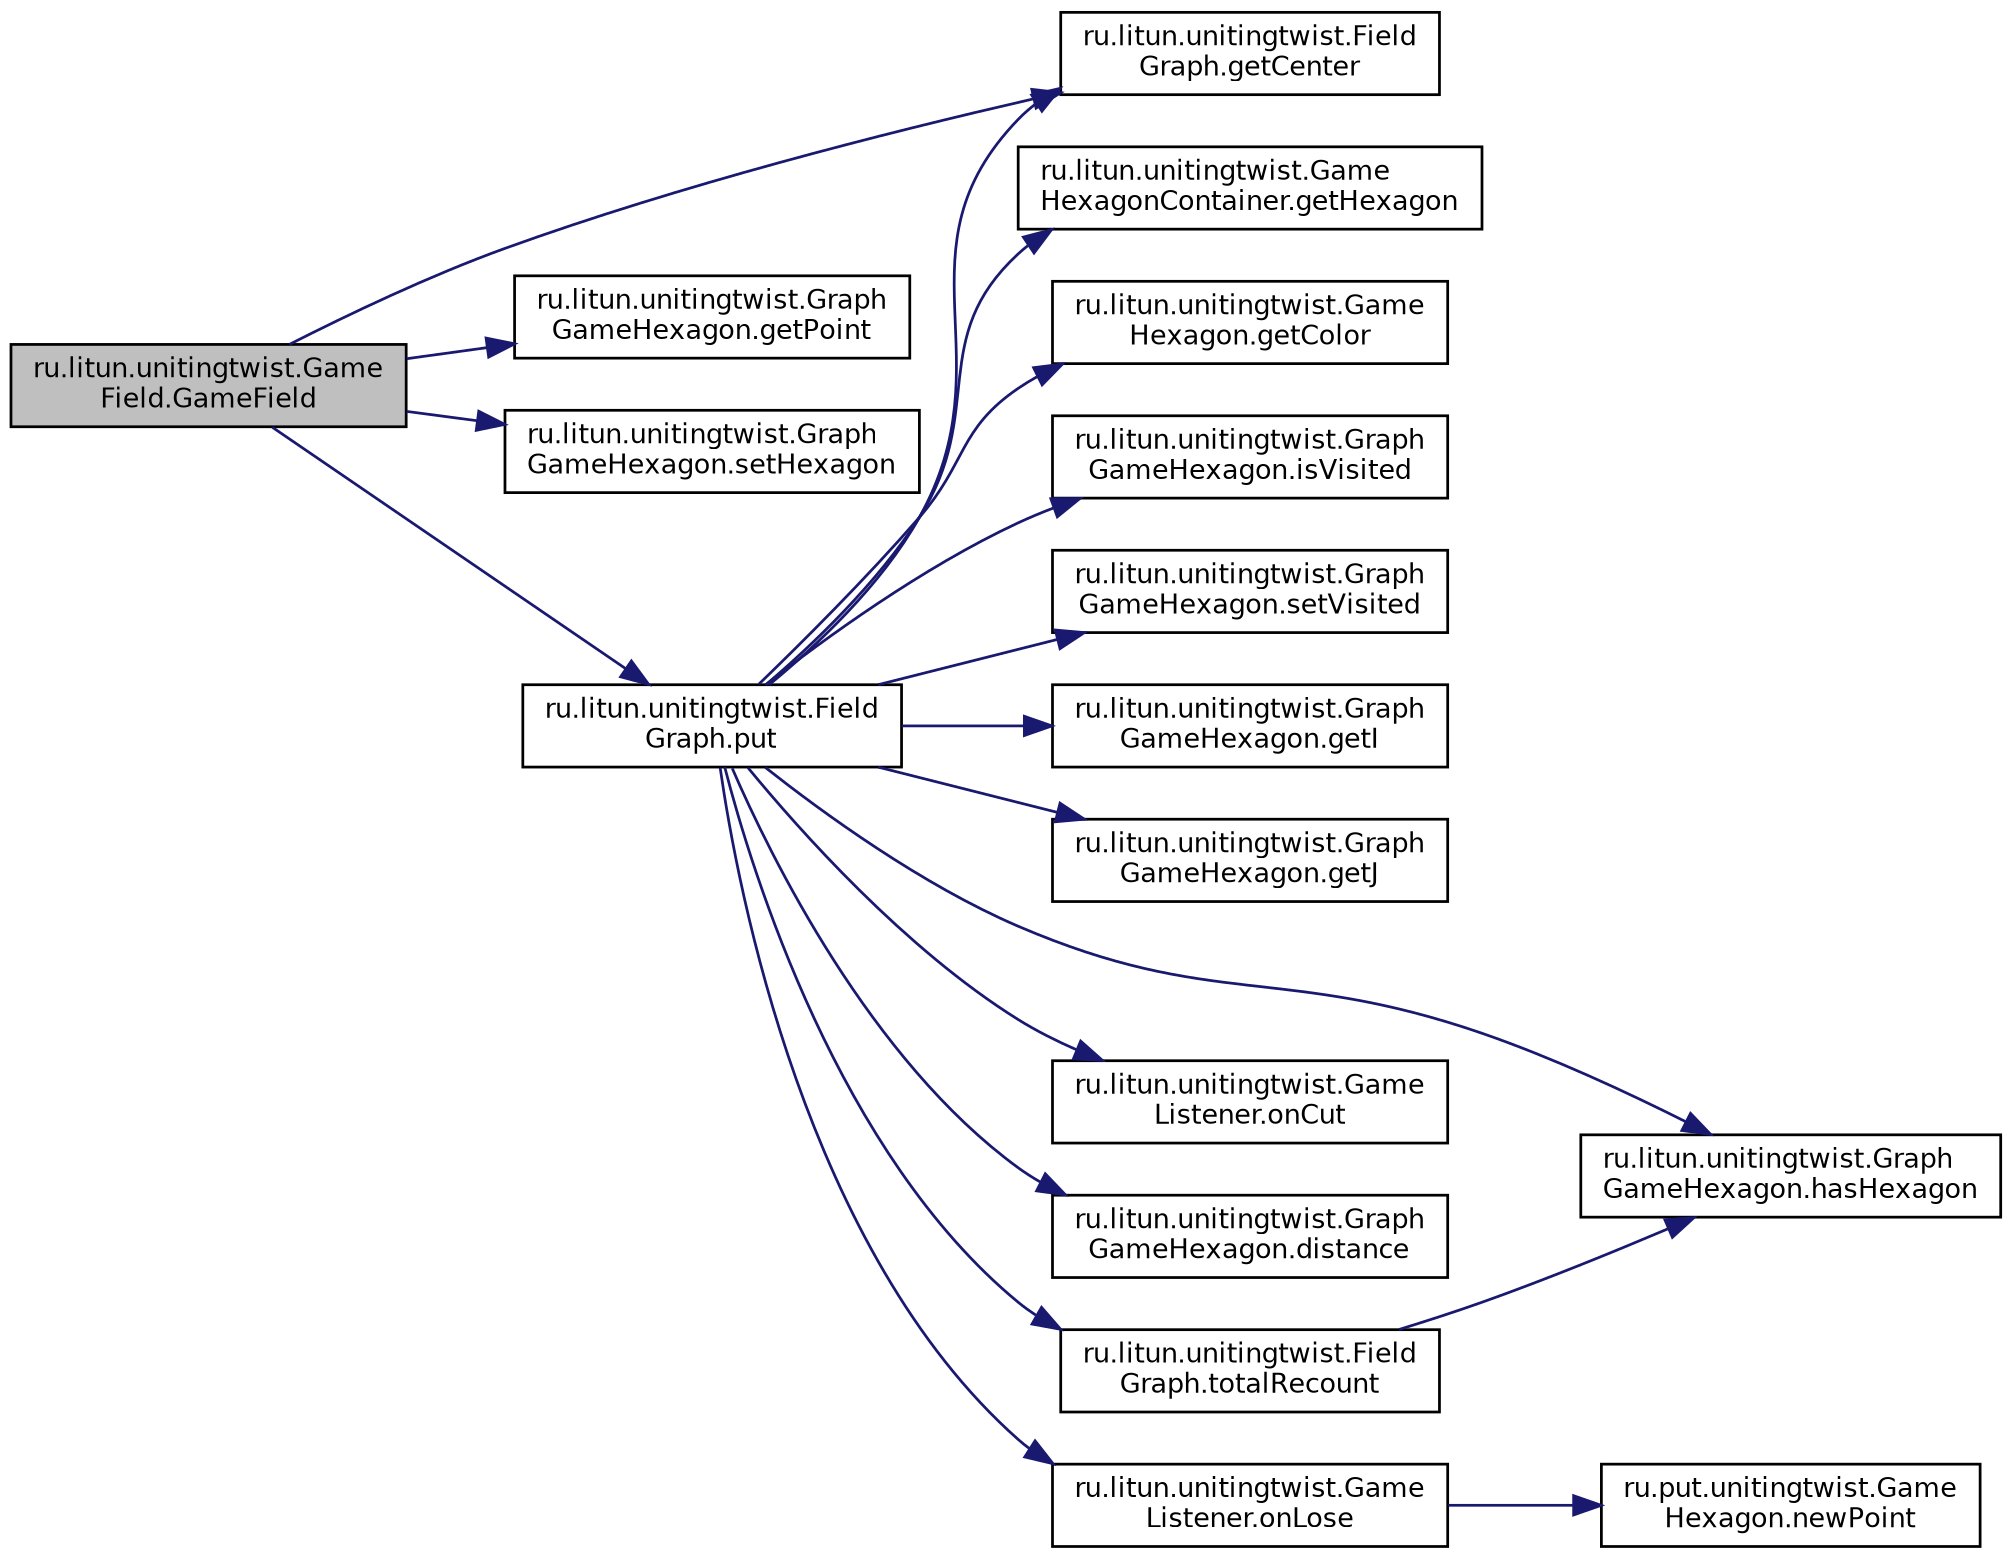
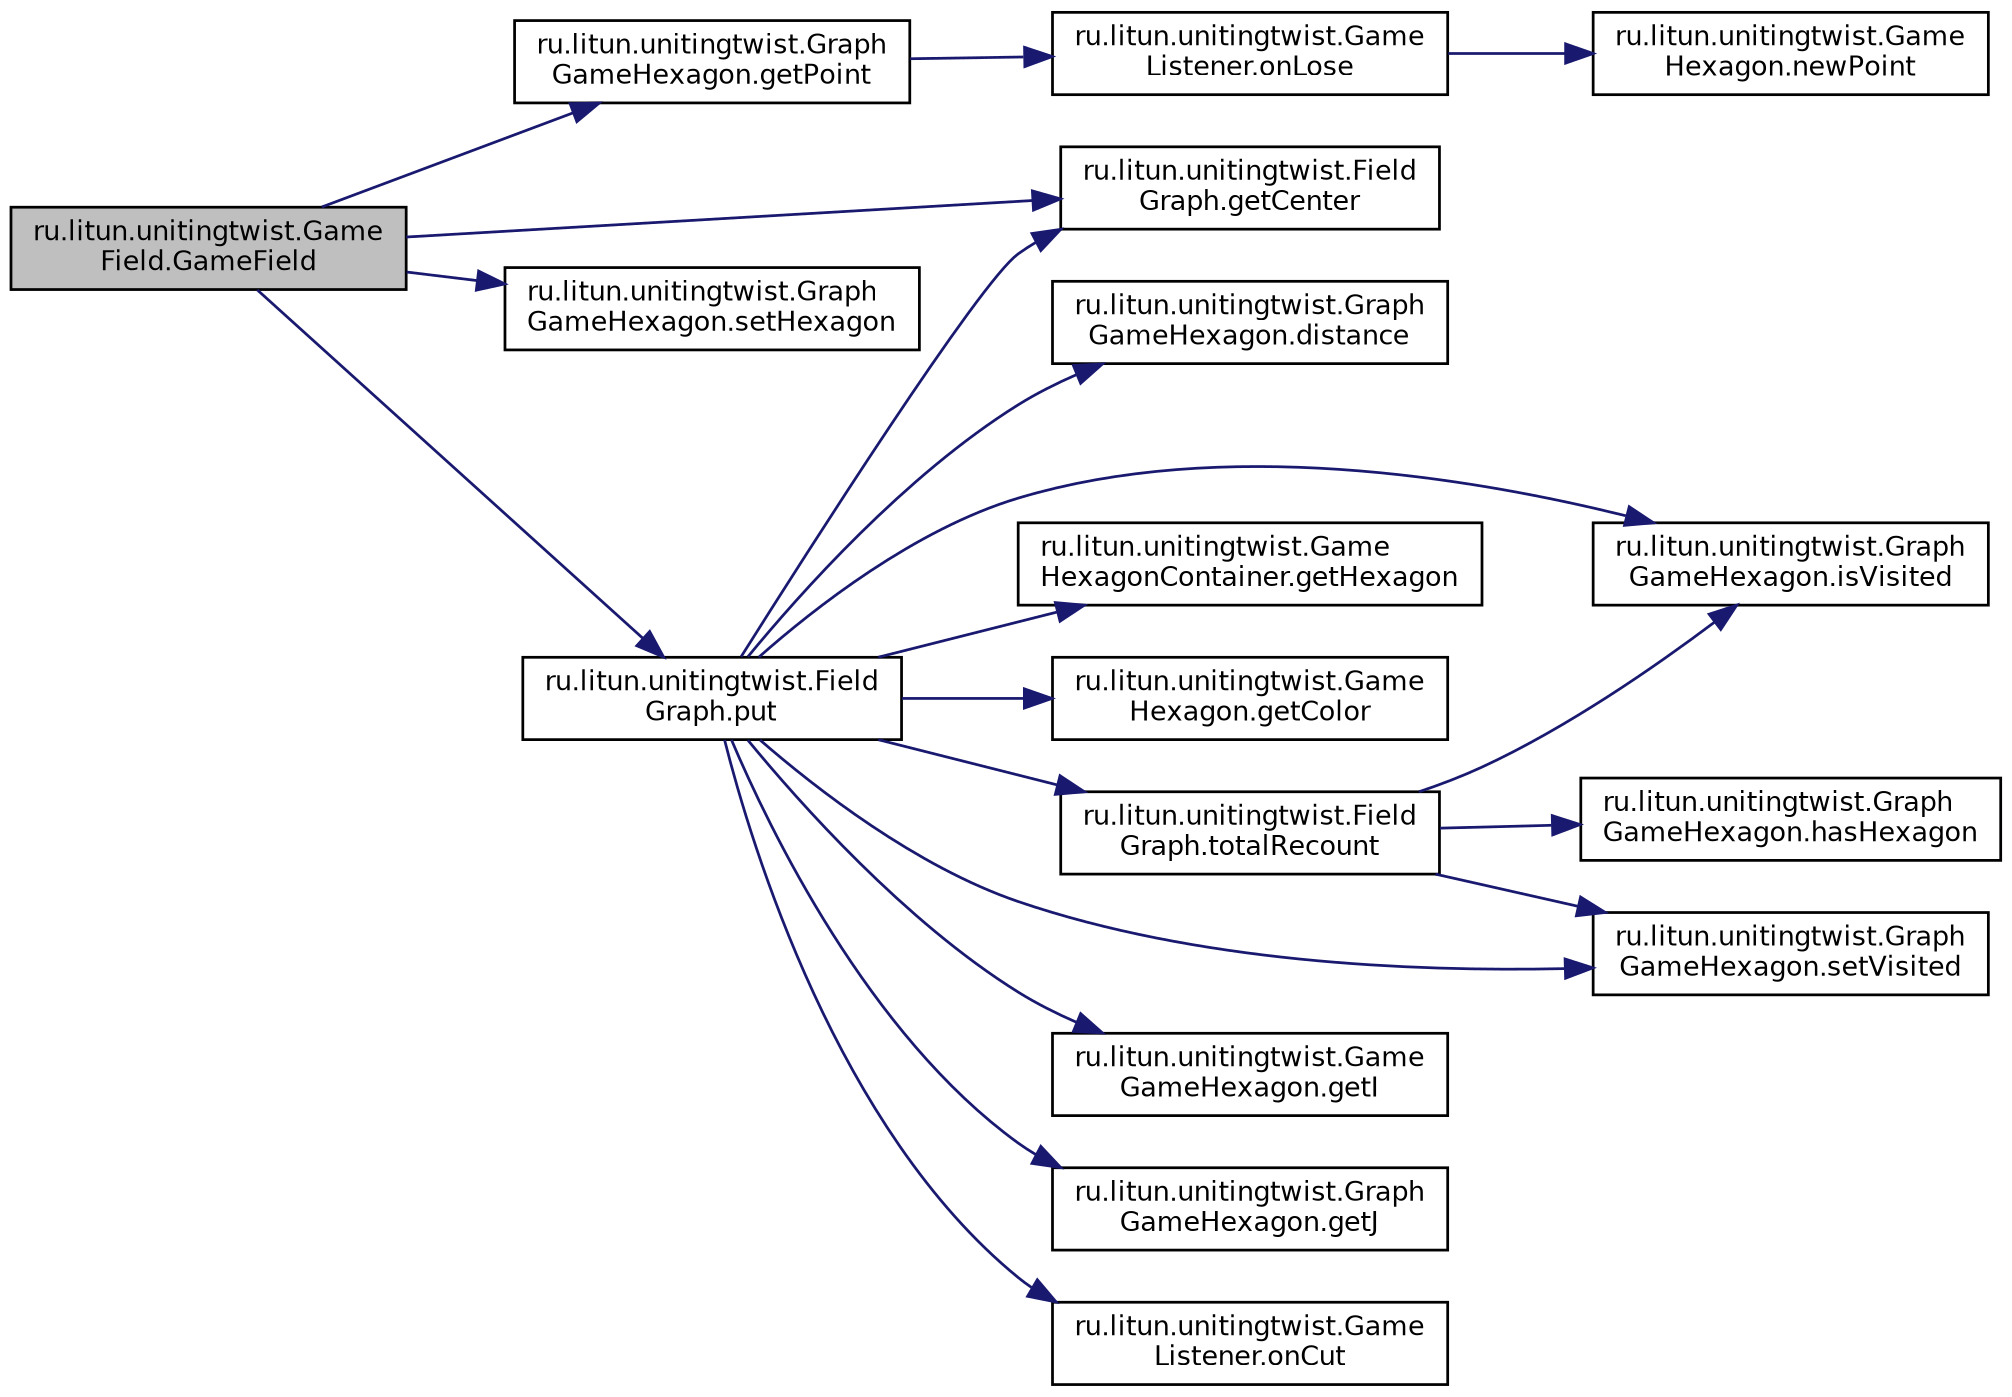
none -> (1573, 718)
(1250, 726) -> (1250, 1074)
none -> (1507, 890)
(1210, 980) -> none
(819, 1135) -> (967, 58)
(1791, 1505) -> (1791, 54)
